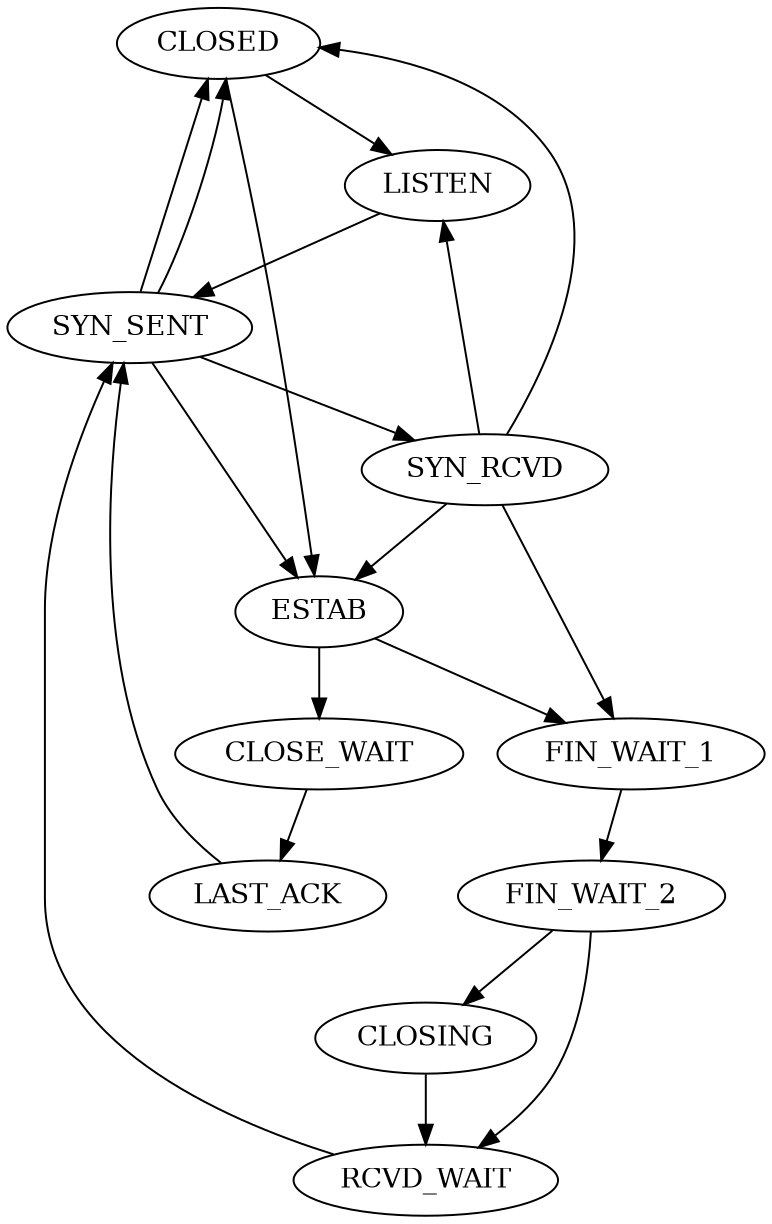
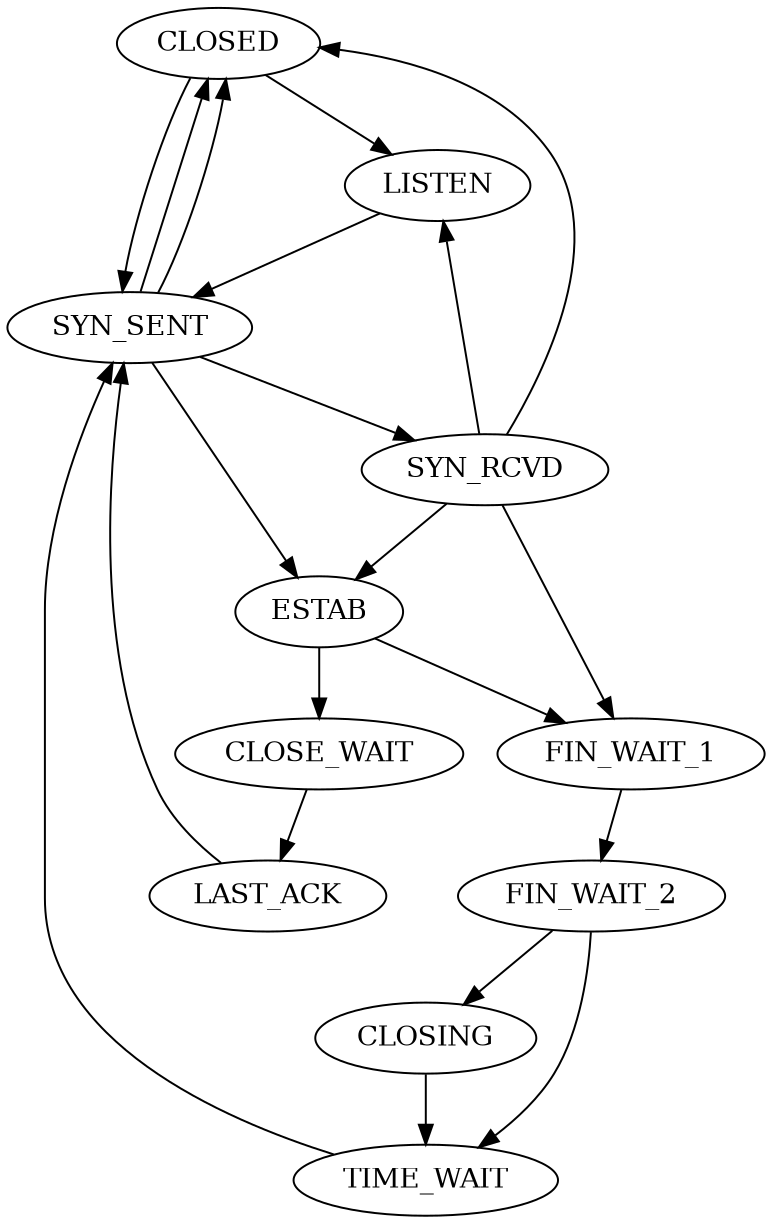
(274, 317) -> (152, 173)
(426, 1180) -> (426, 1180)
